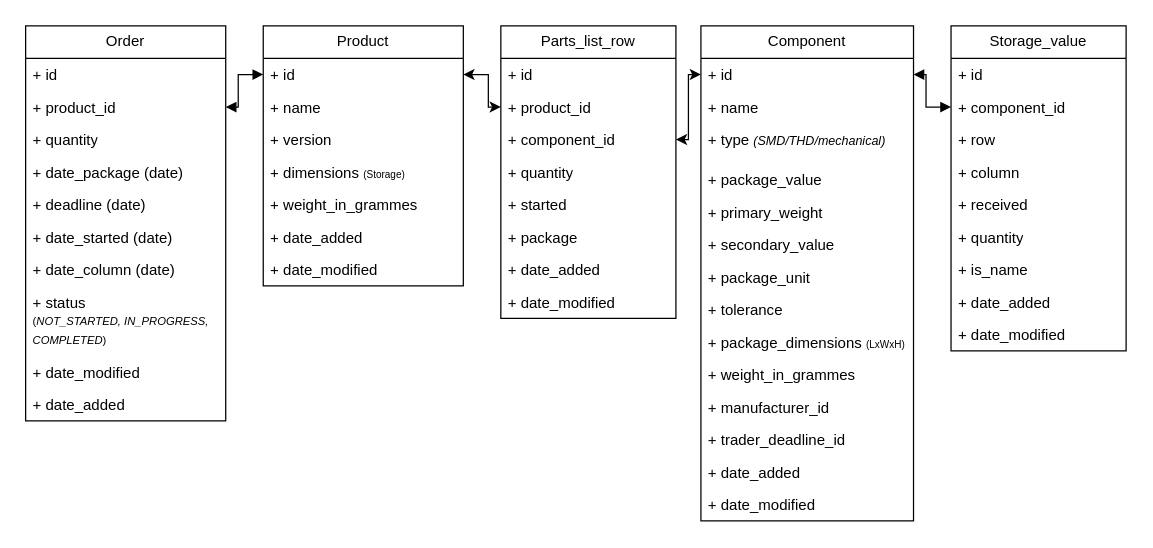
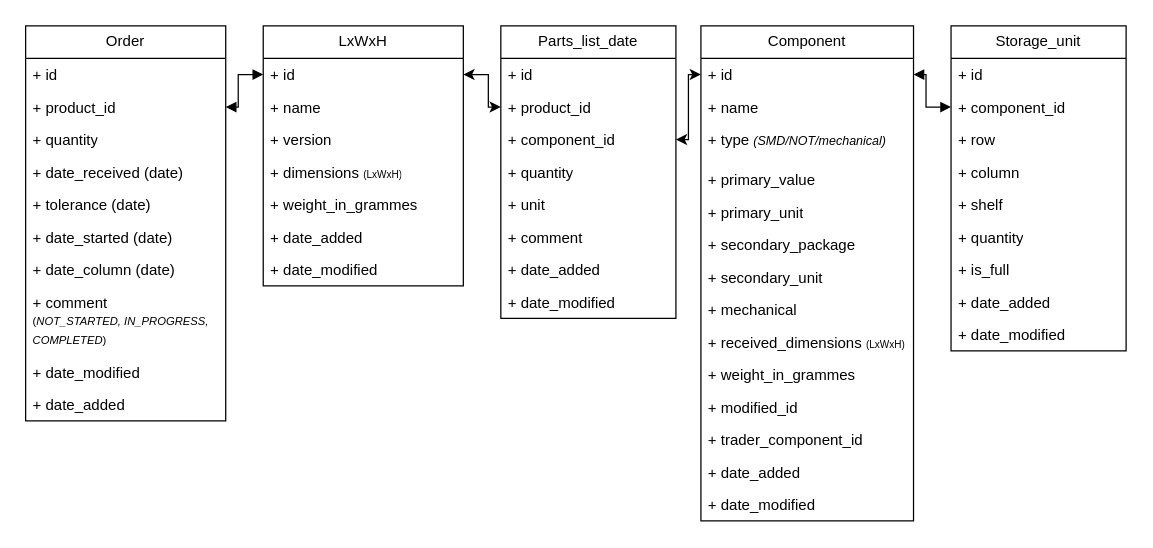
(363, 42) -> (363, 42)
(588, 42) -> (588, 42)
(1038, 42) -> (1038, 42)
(808, 150) -> (808, 150)
(117, 173) -> (120, 173)
(355, 173) -> (347, 173)
(767, 181) -> (765, 181)
(97, 206) -> (103, 206)
(544, 206) -> (529, 206)
(996, 206) -> (984, 206)
(769, 213) -> (761, 213)
(544, 238) -> (544, 238)
(776, 246) -> (786, 246)
(992, 271) -> (988, 271)
(763, 278) -> (771, 278)
(750, 311) -> (753, 311)
(127, 321) -> (127, 321)
(808, 352) -> (808, 352)
(776, 408) -> (755, 408)
(784, 441) -> (792, 441)
